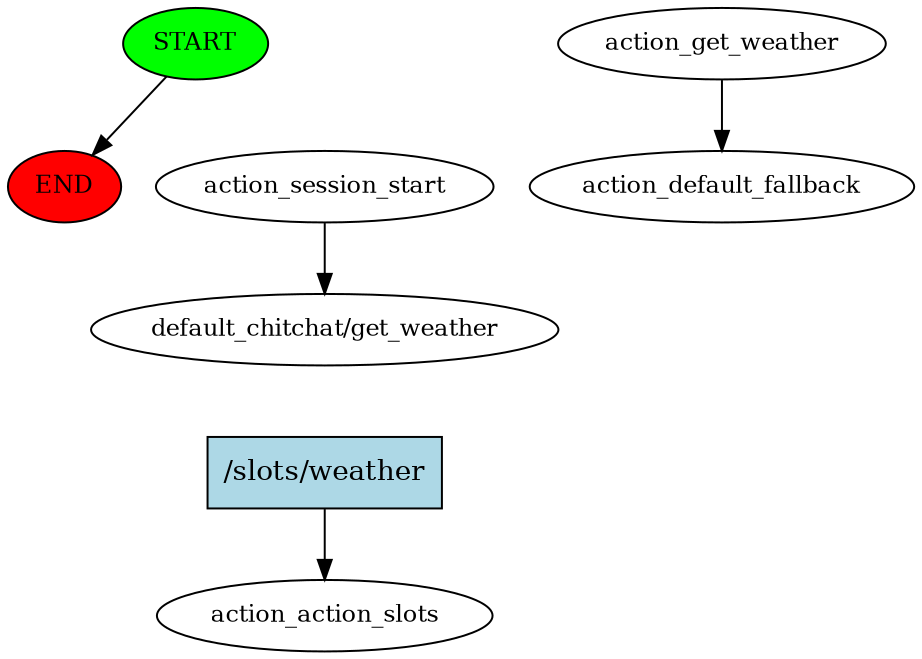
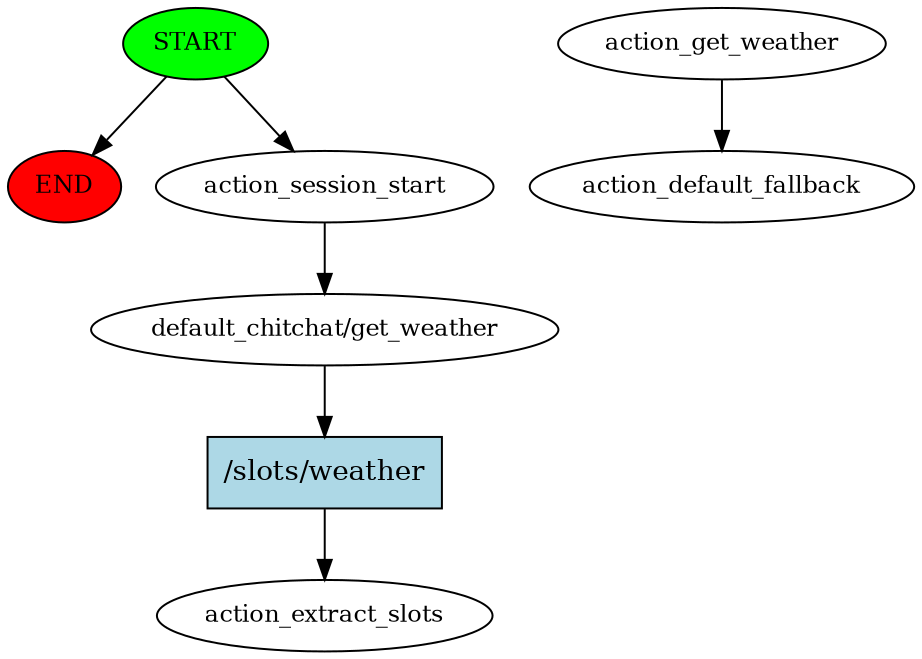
none -> (252, 106)
none -> (325, 391)
(325, 616) -> (325, 616)
